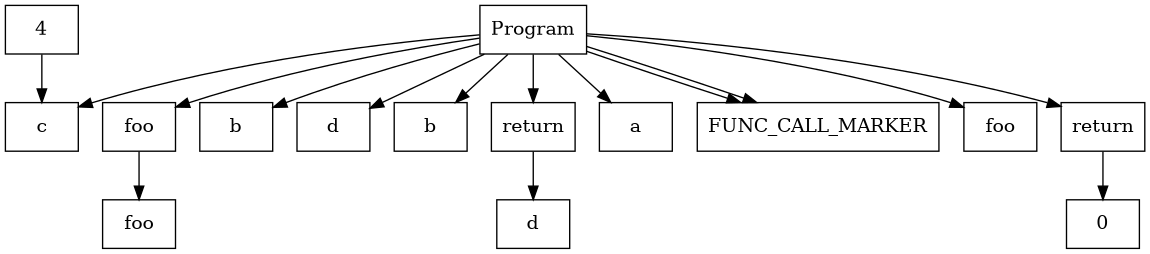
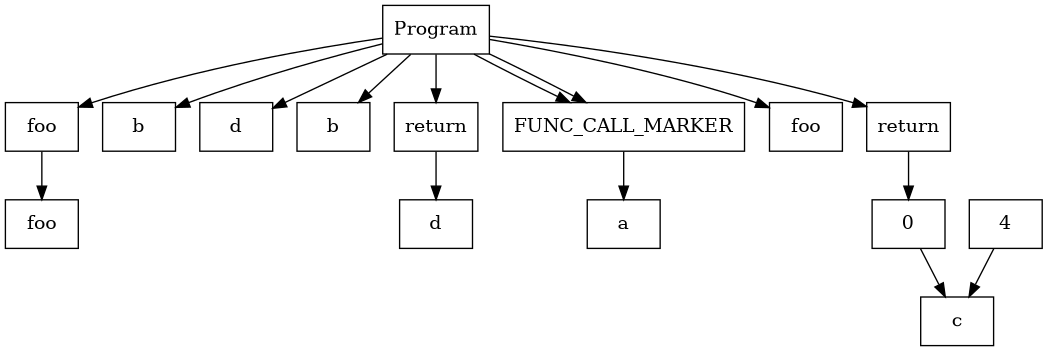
(284, 59) -> (930, 267)
(580, 74) -> (624, 169)
